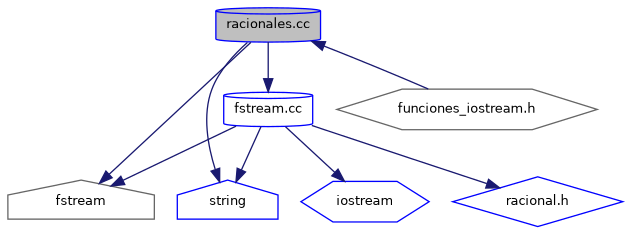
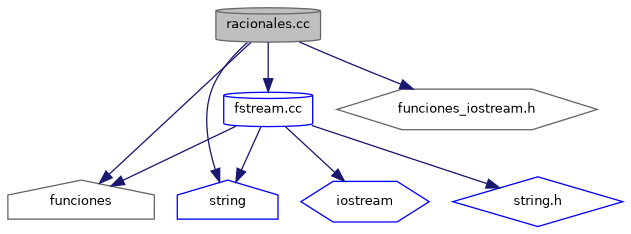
(268, 25) -> (268, 25)
(376, 67) -> (350, 64)
(81, 202) -> (81, 202)
(538, 202) -> (538, 202)
